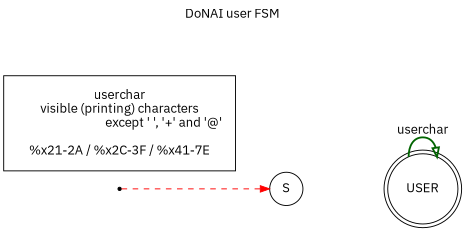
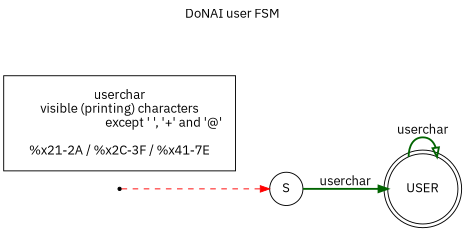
none -> (341, 189)
